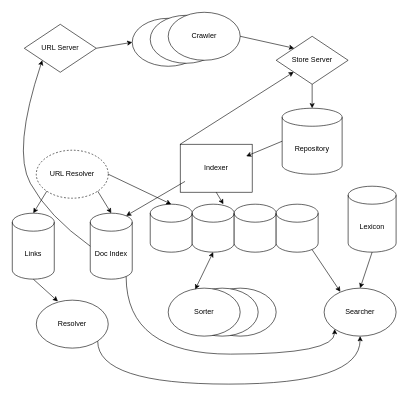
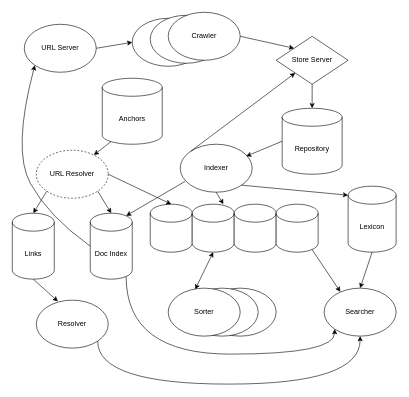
(60, 48) -> (60, 48)
none -> (132, 111)
none -> (104, 147)
(216, 168) -> (216, 168)
none -> (295, 190)
